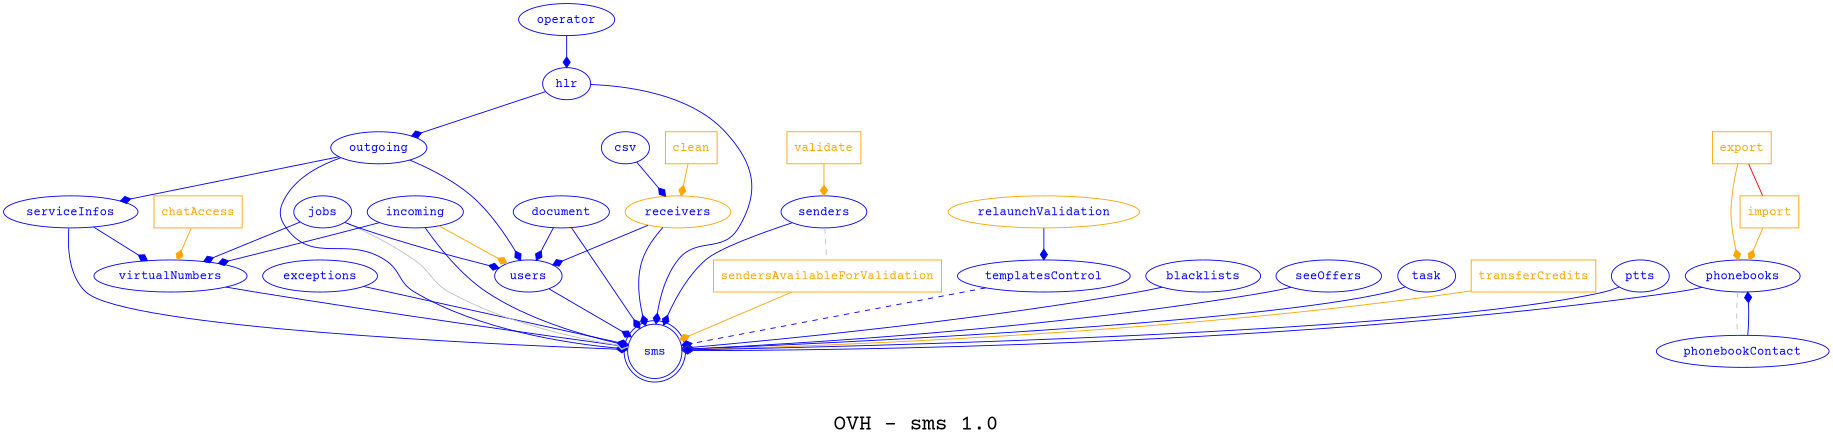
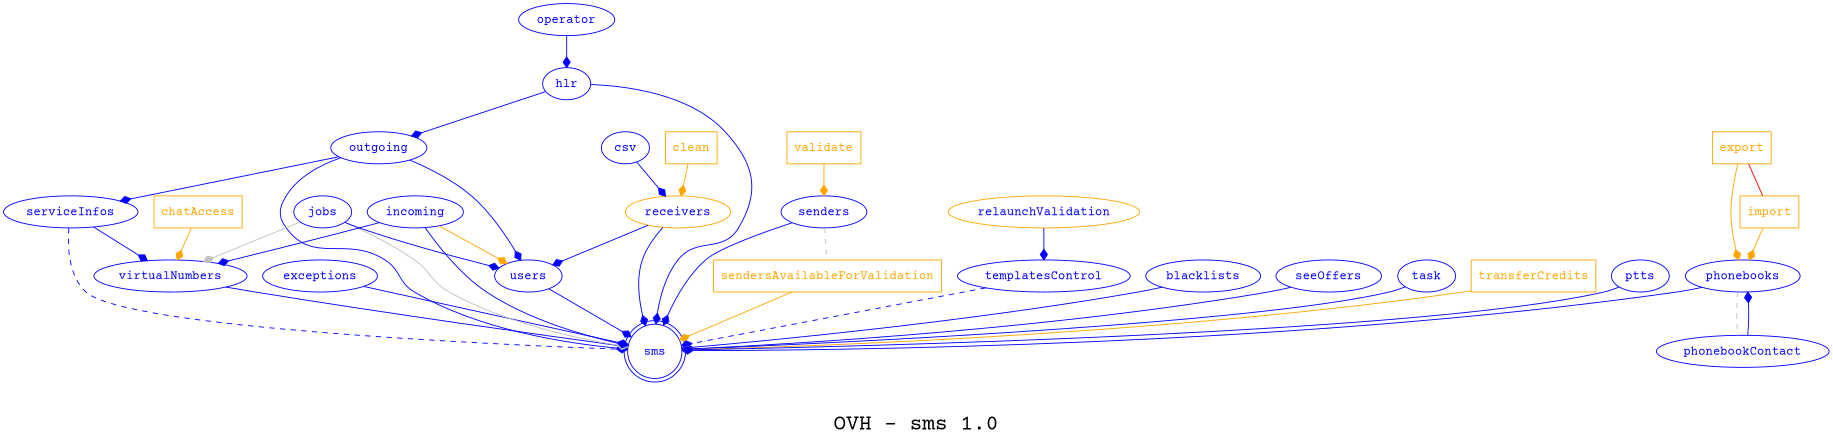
(561, 212) -> none
(257, 240) -> (257, 240)
(315, 332) -> (315, 332)
